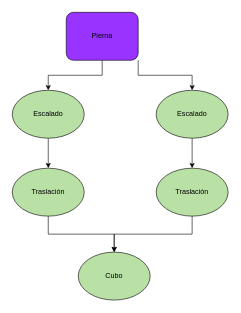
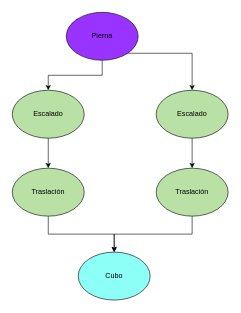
(102, 36) -> (102, 36)
(114, 276) -> (114, 276)
